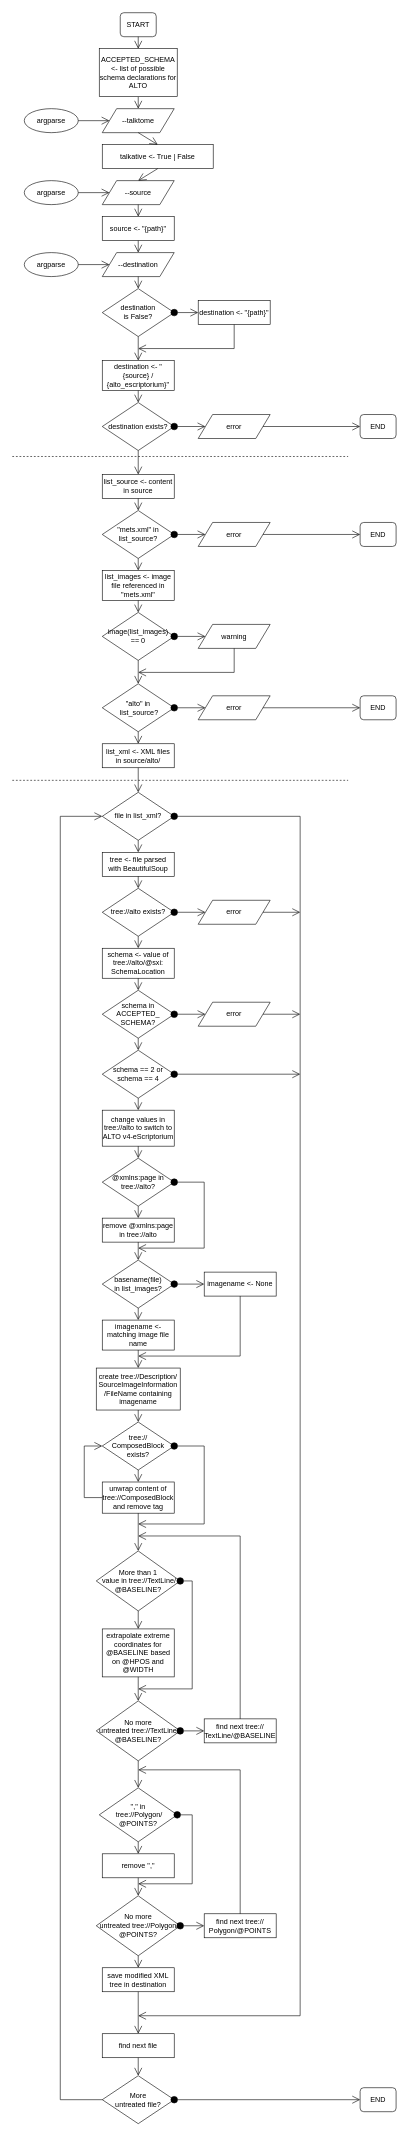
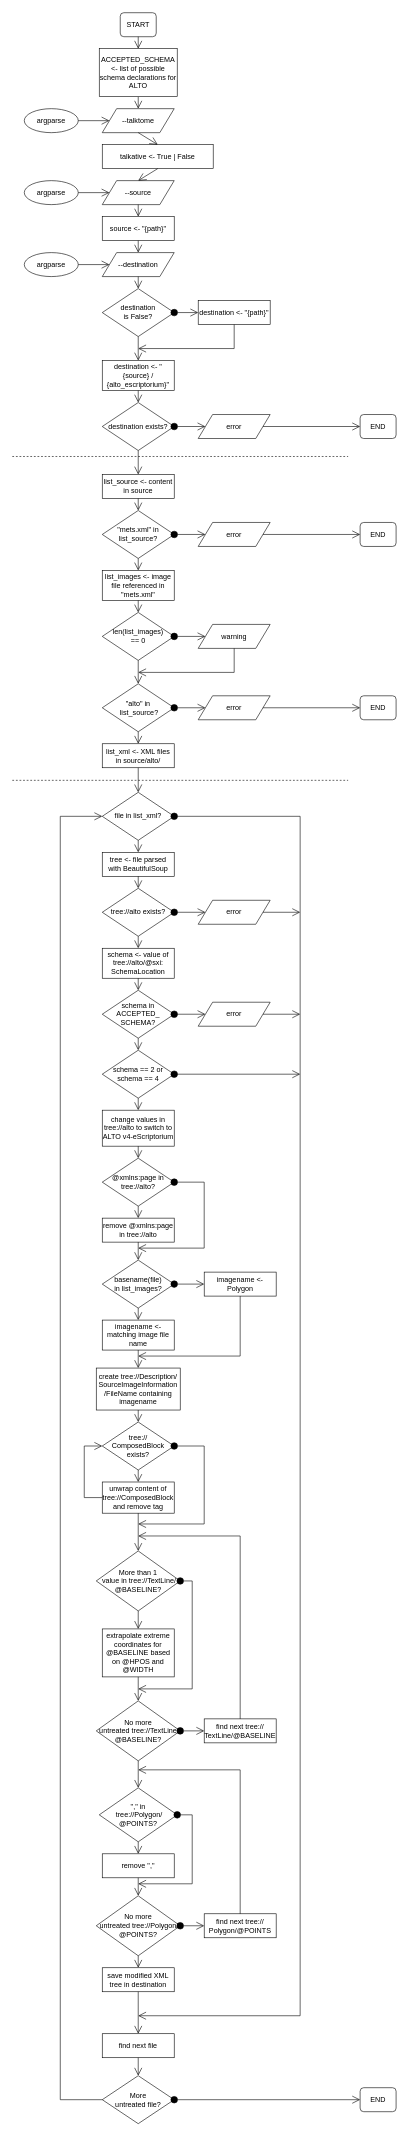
(138, 636) -> (138, 636)
(240, 1284) -> (240, 1284)
